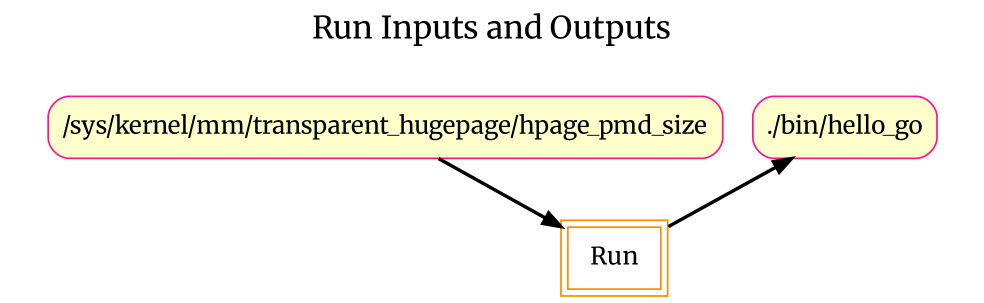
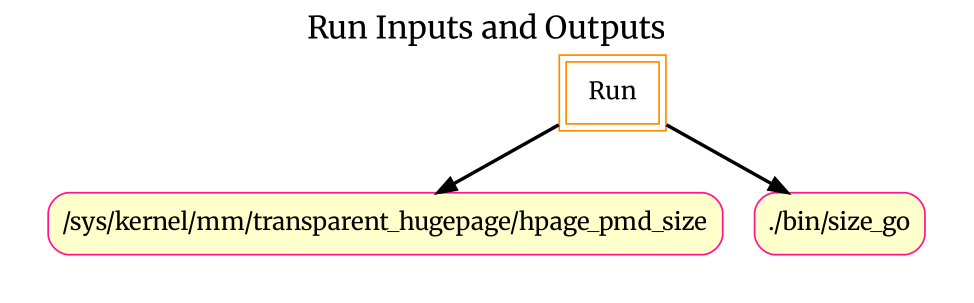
(845, 127) -> (840, 224)
(508, 197) -> (506, 154)
